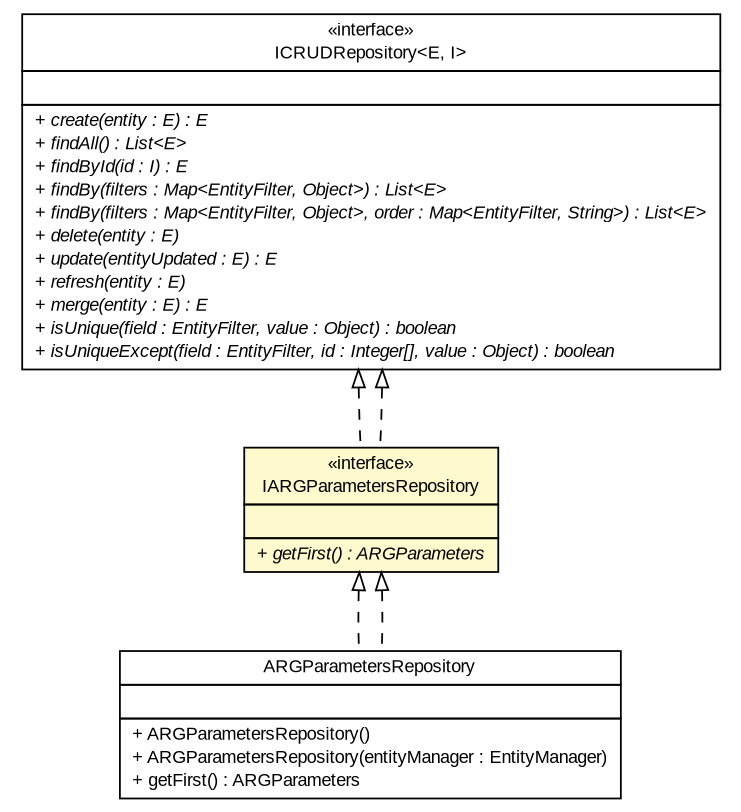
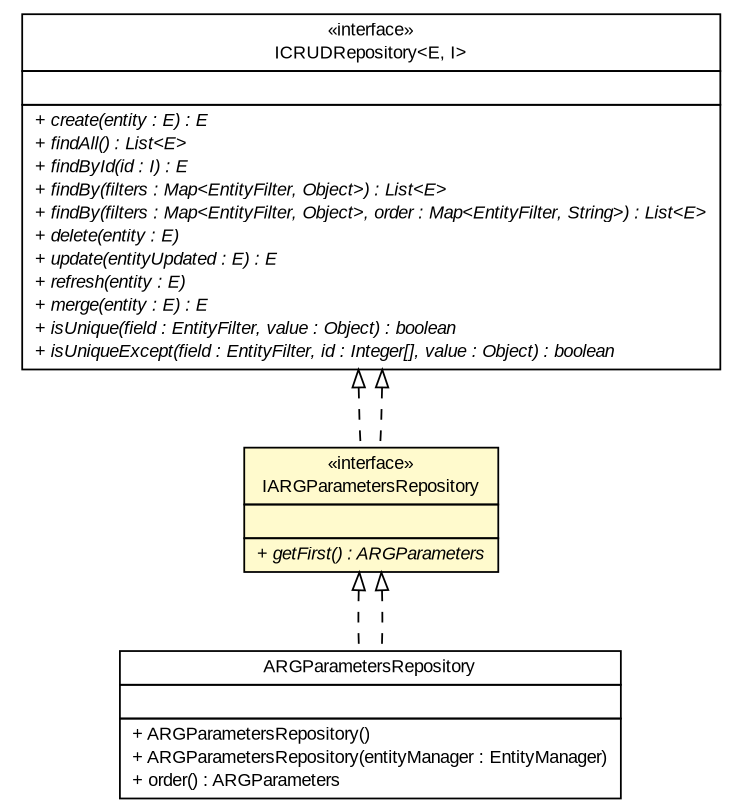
(247, 781) -> (237, 781)
